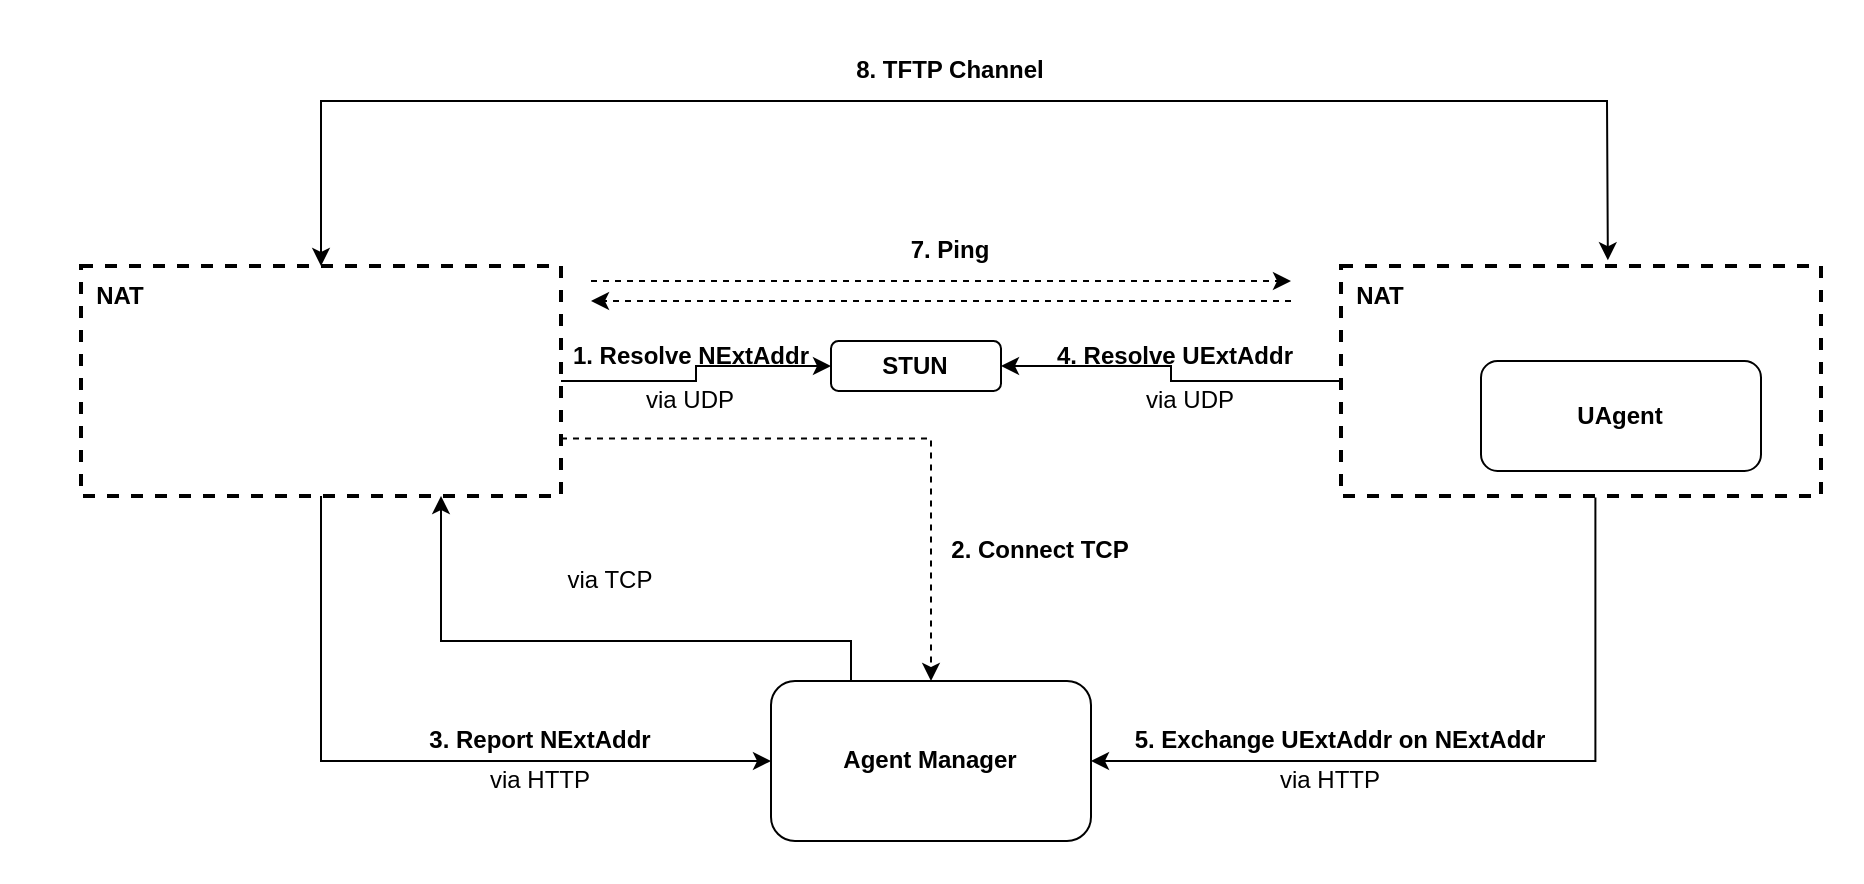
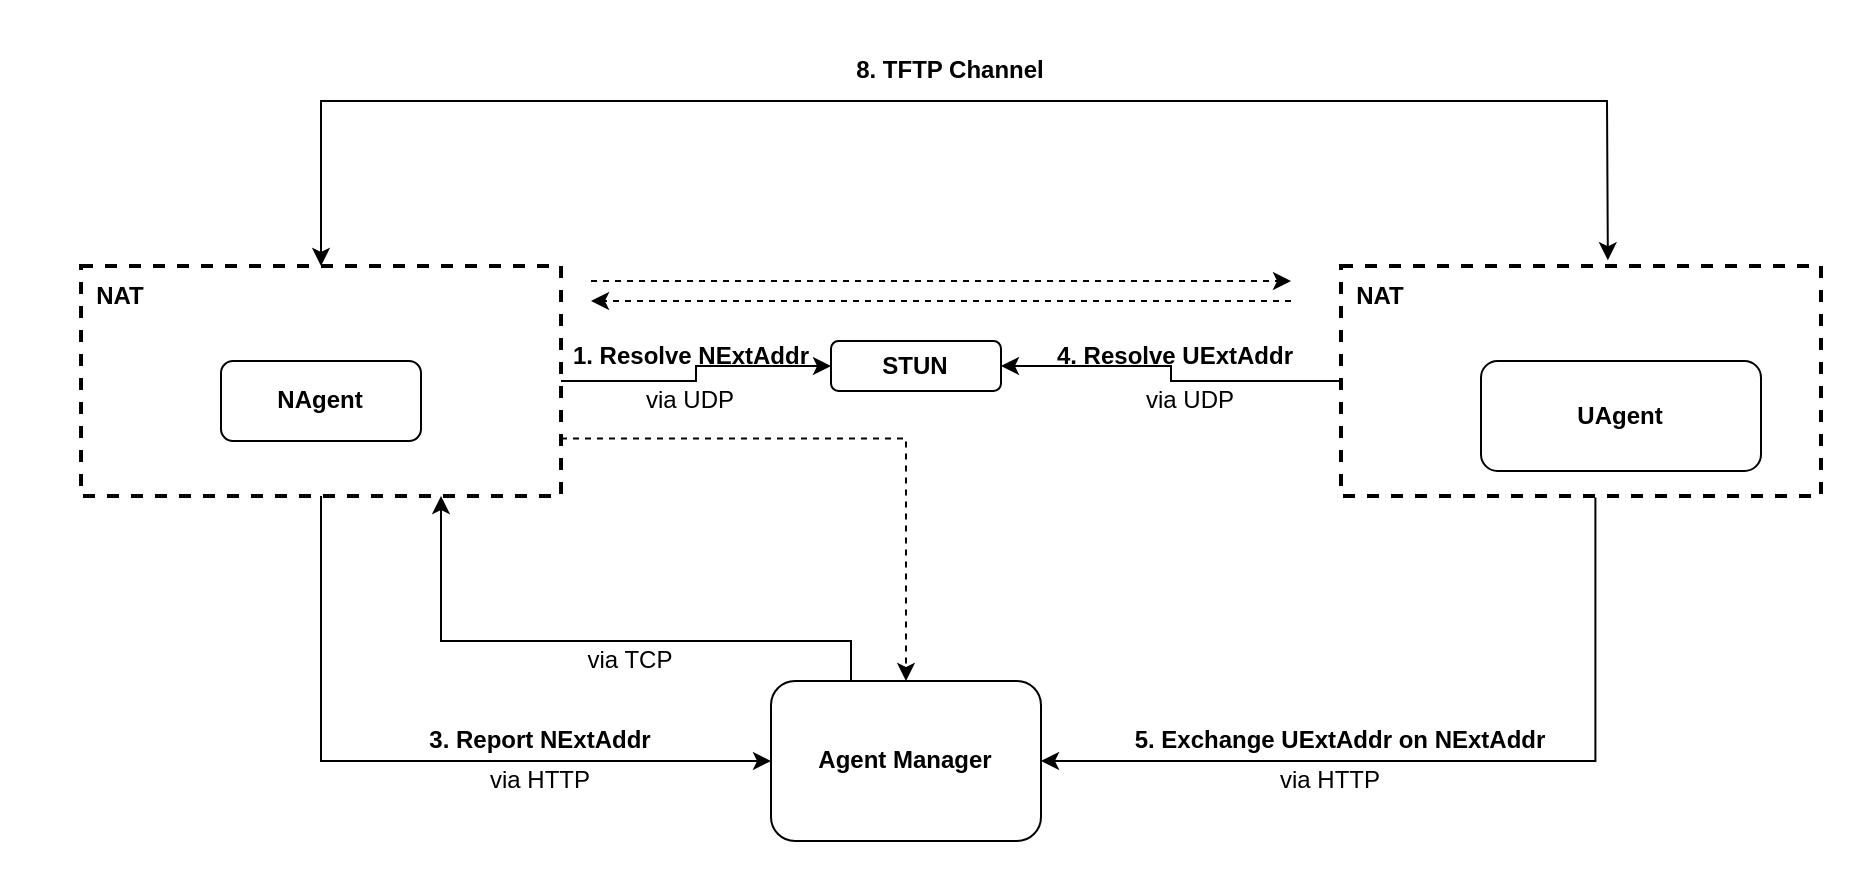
(951, 251) -> none
none -> (321, 401)
(1041, 551) -> none
(611, 581) -> (631, 661)
(931, 761) -> (906, 761)
